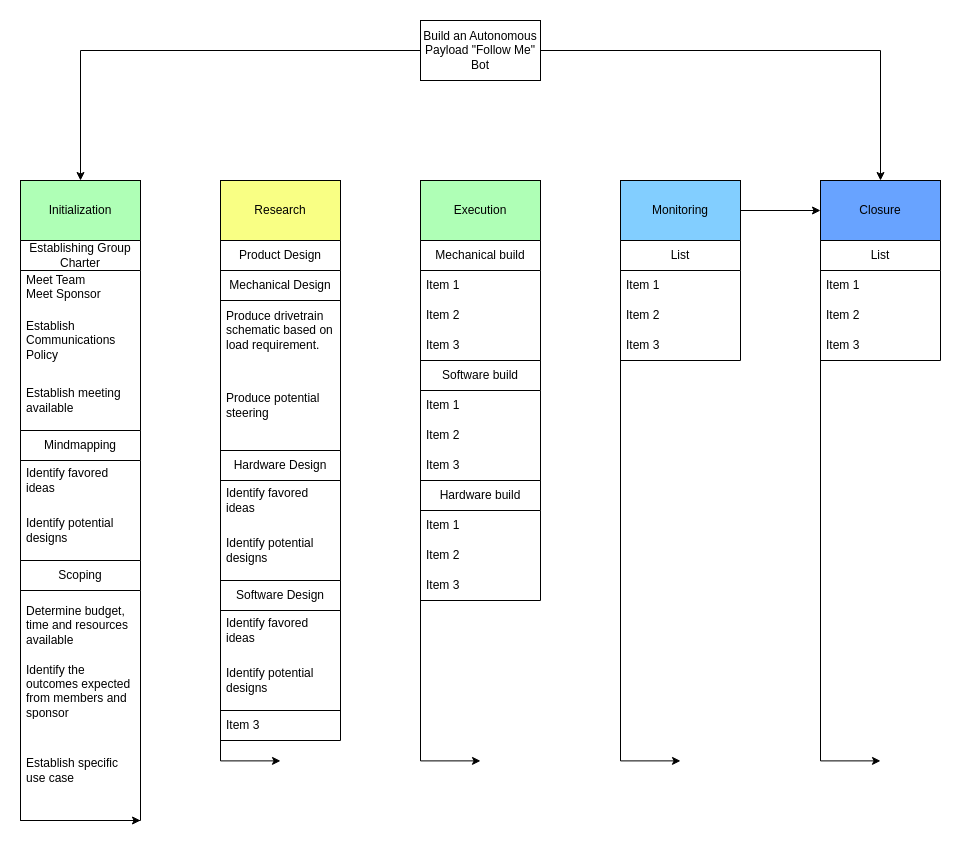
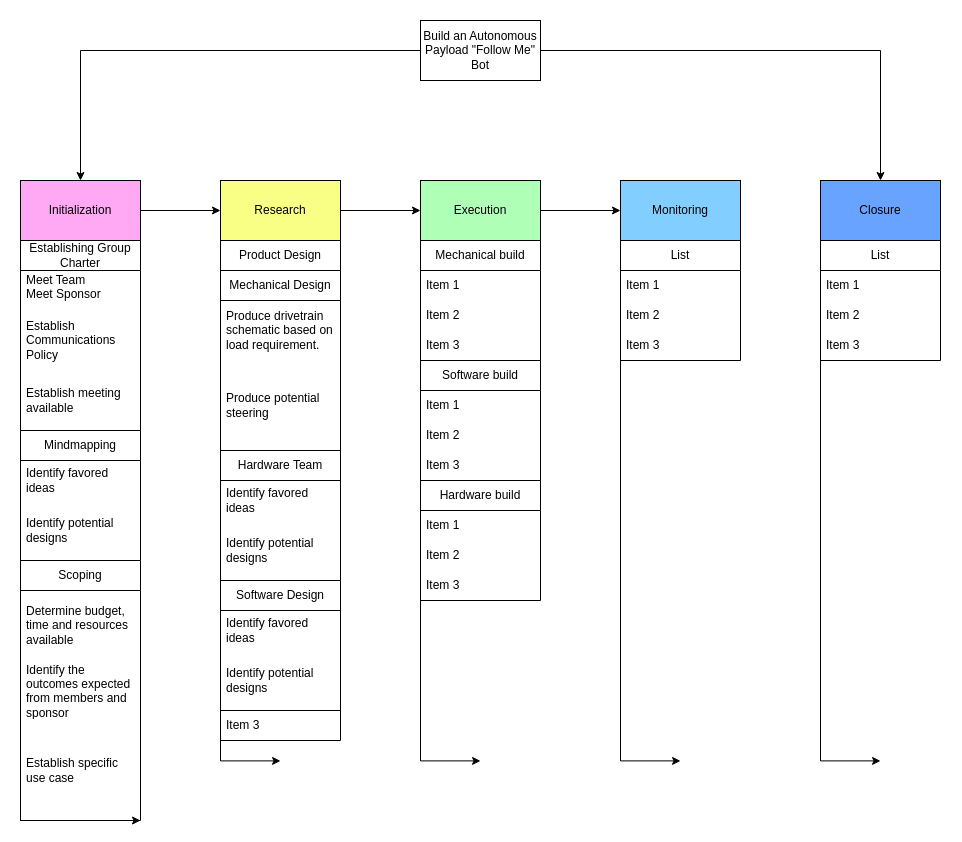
(81, 211) -> (81, 211)
none -> (177, 211)
none -> (377, 211)
none -> (577, 211)
(777, 211) -> none
(281, 466) -> (281, 466)
